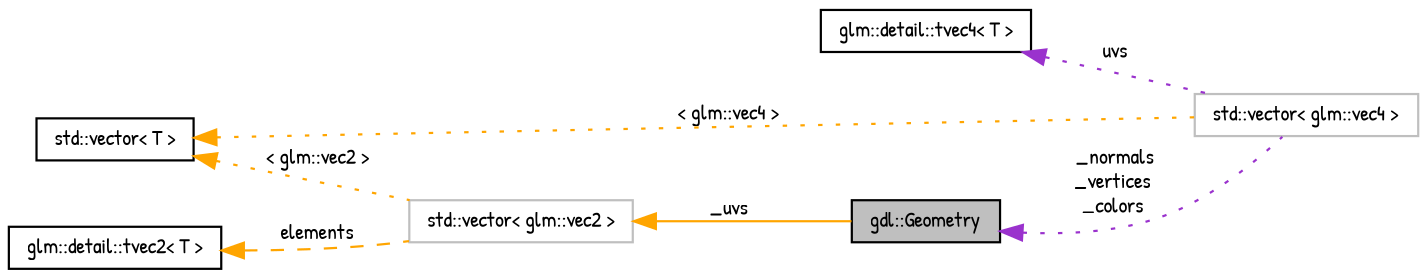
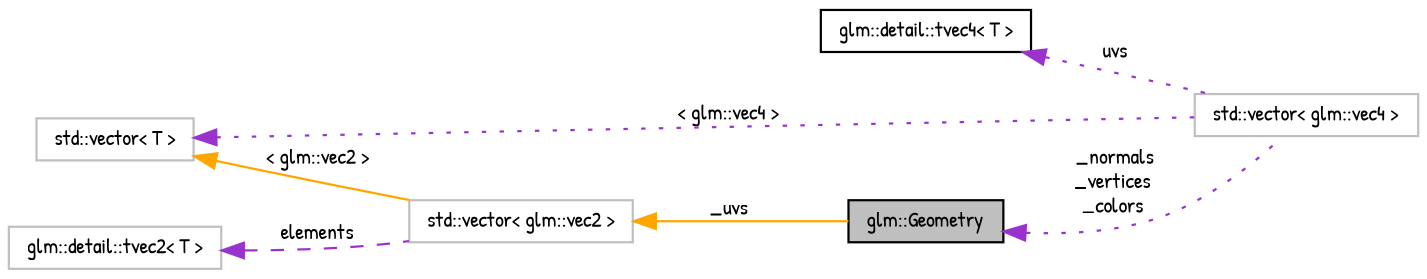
(705, 127) -> (705, 127)
(115, 139) -> (115, 139)
(313, 181) -> (313, 181)
(926, 221) -> (926, 221)
(115, 248) -> (115, 248)
(327, 248) -> (327, 248)
